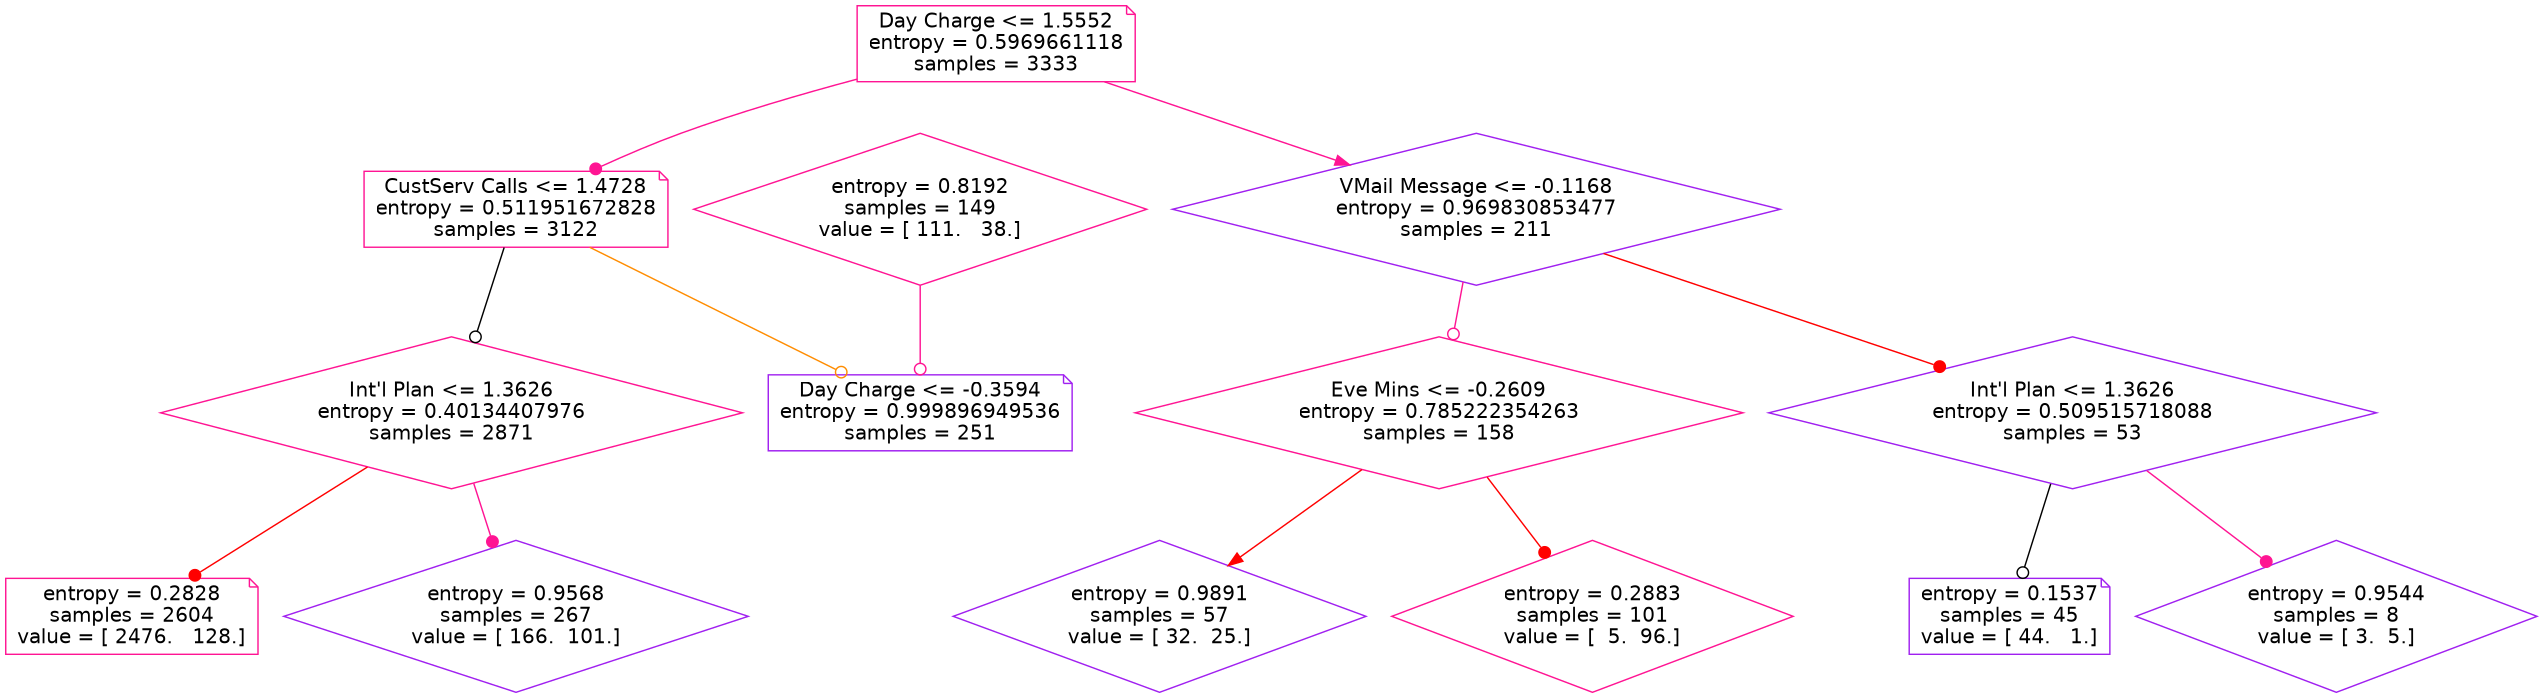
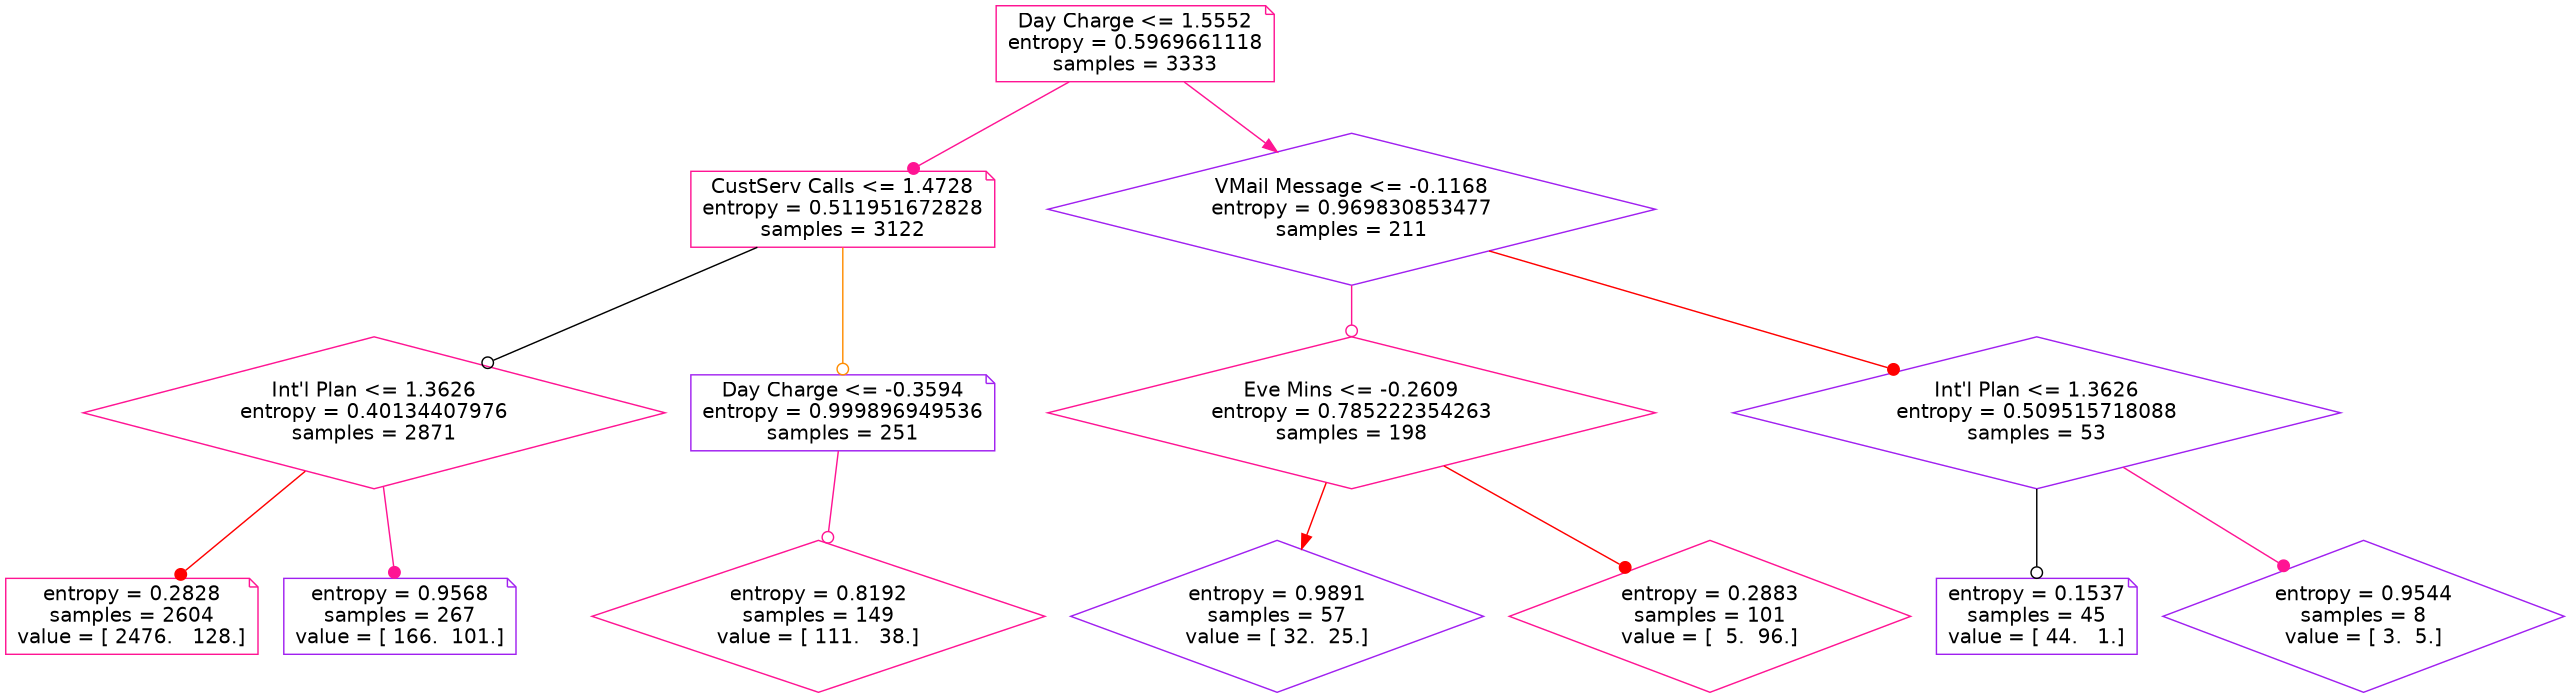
(920, 324) -> (833, 491)
(1439, 413) -> (1352, 413)
(516, 616) -> (400, 616)
